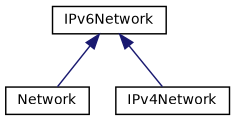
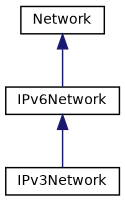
(74, 66) -> (63, 68)
(173, 101) -> (63, 181)
